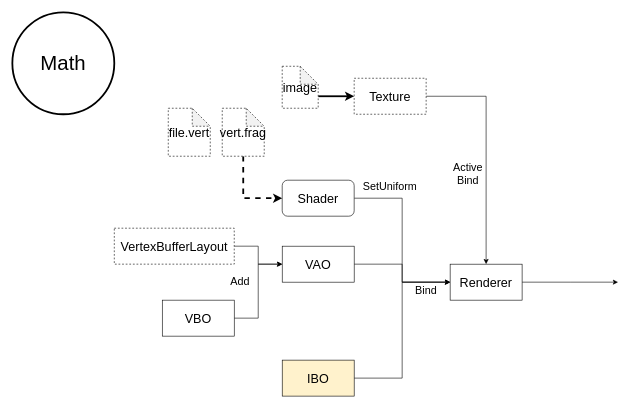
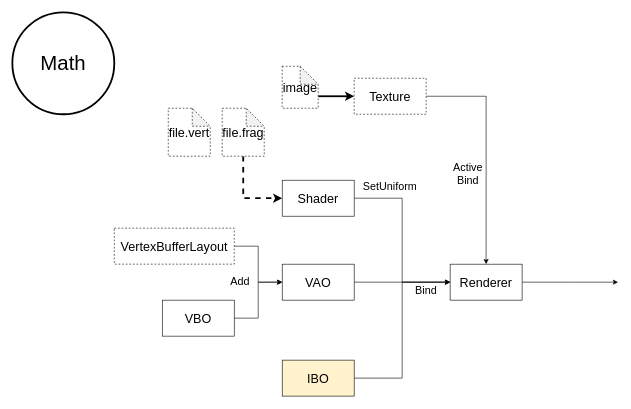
(243, 132) -> (243, 132)
(318, 198) -> (318, 198)
(318, 264) -> (318, 282)
